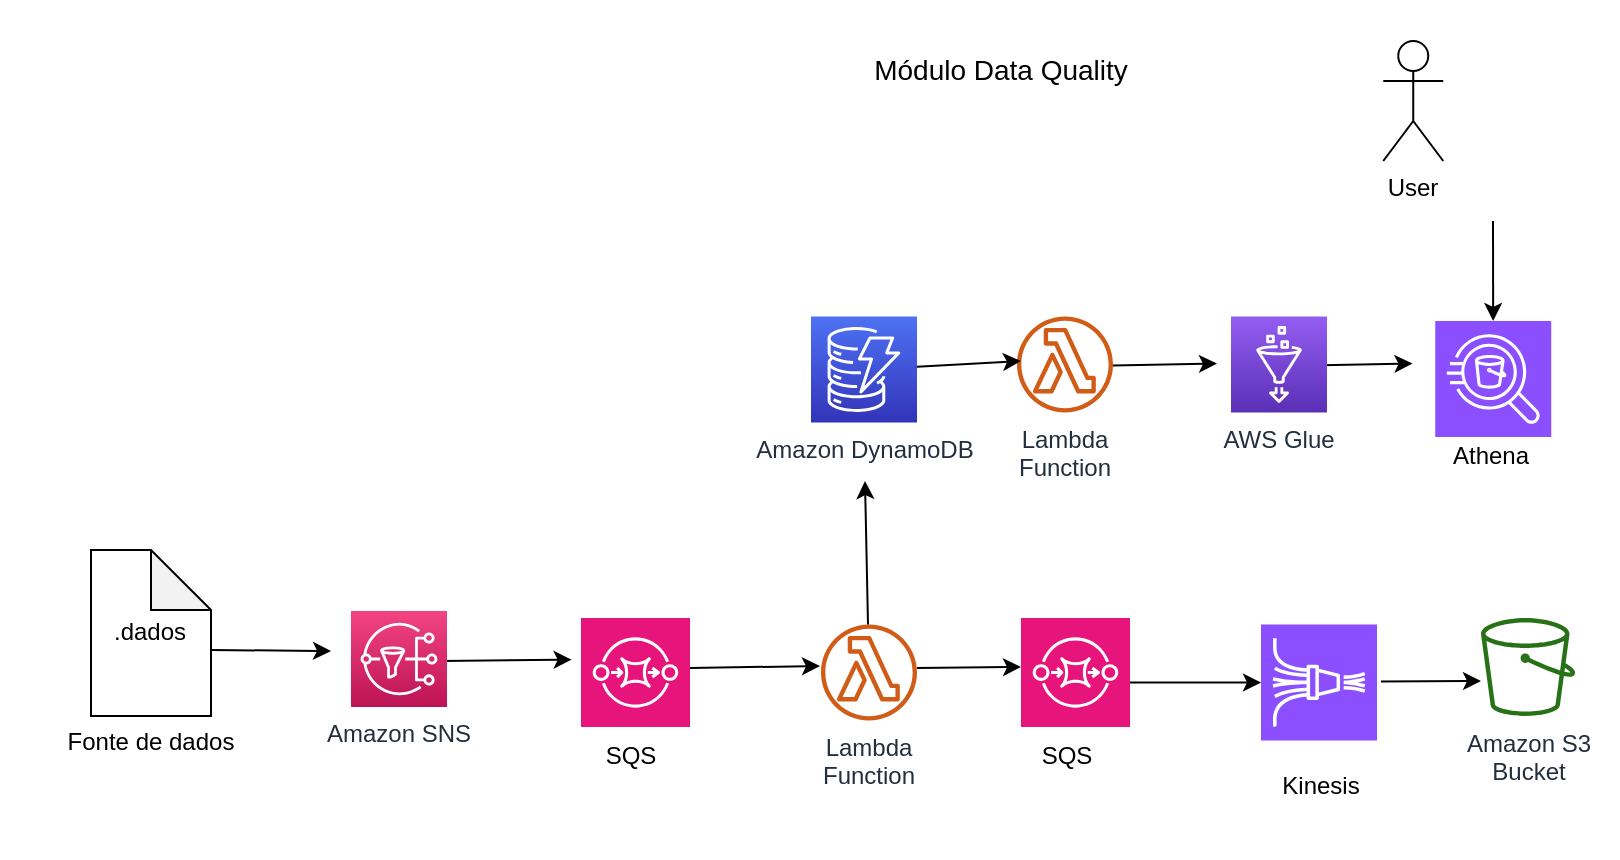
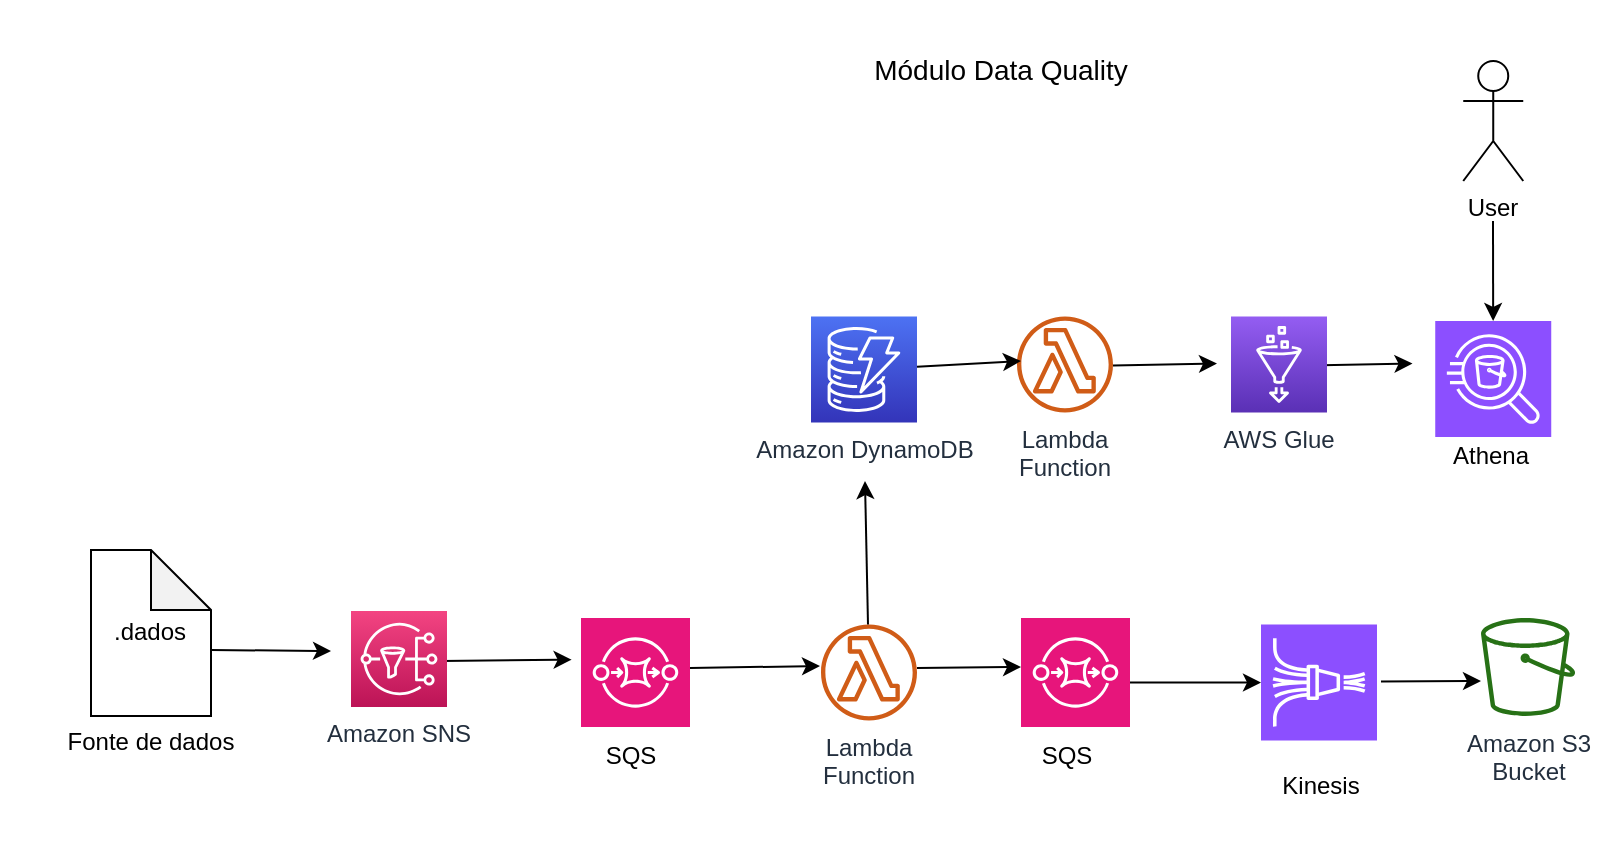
(1413, 101) -> (1493, 121)
